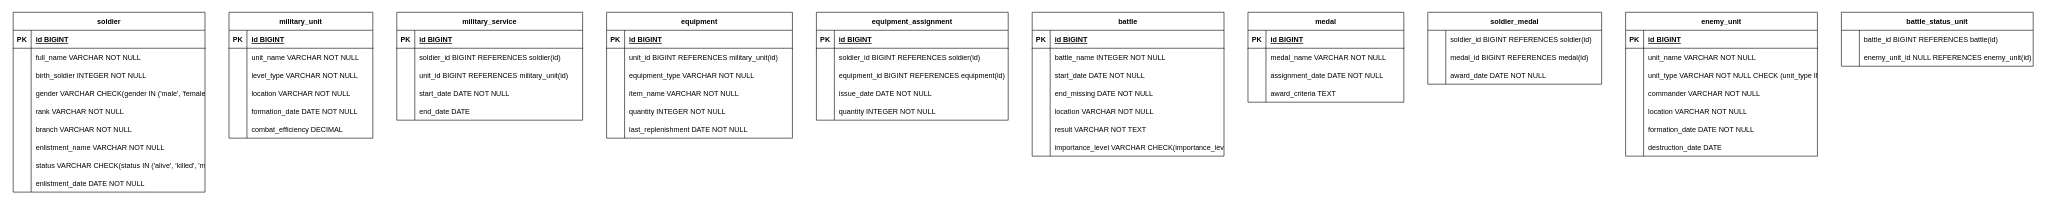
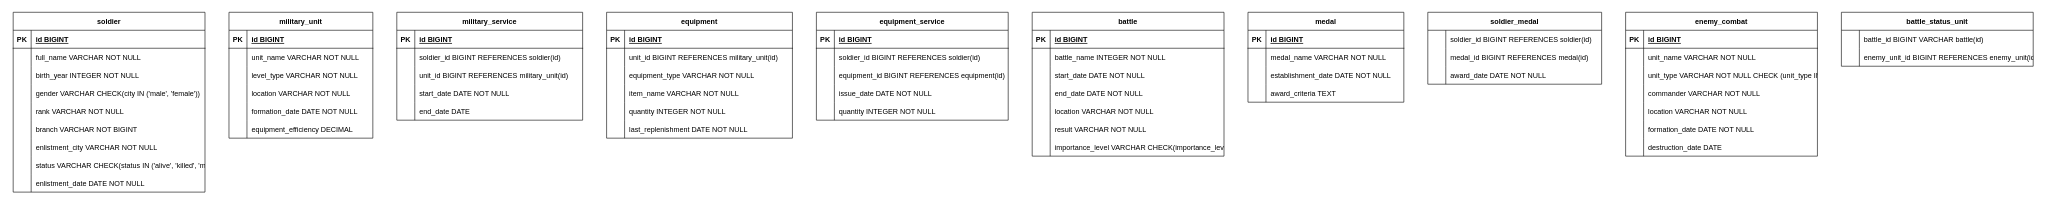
(912, 22) -> (912, 22)
(1722, 22) -> (1722, 22)
(1935, 40) -> (1929, 40)
(1947, 58) -> (1951, 58)
(90, 76) -> (85, 76)
(1326, 76) -> (1331, 76)
(124, 94) -> (119, 94)
(1101, 94) -> (1096, 94)
(78, 130) -> (82, 130)
(298, 130) -> (304, 130)
(1097, 130) -> (1097, 130)
(95, 148) -> (94, 148)
